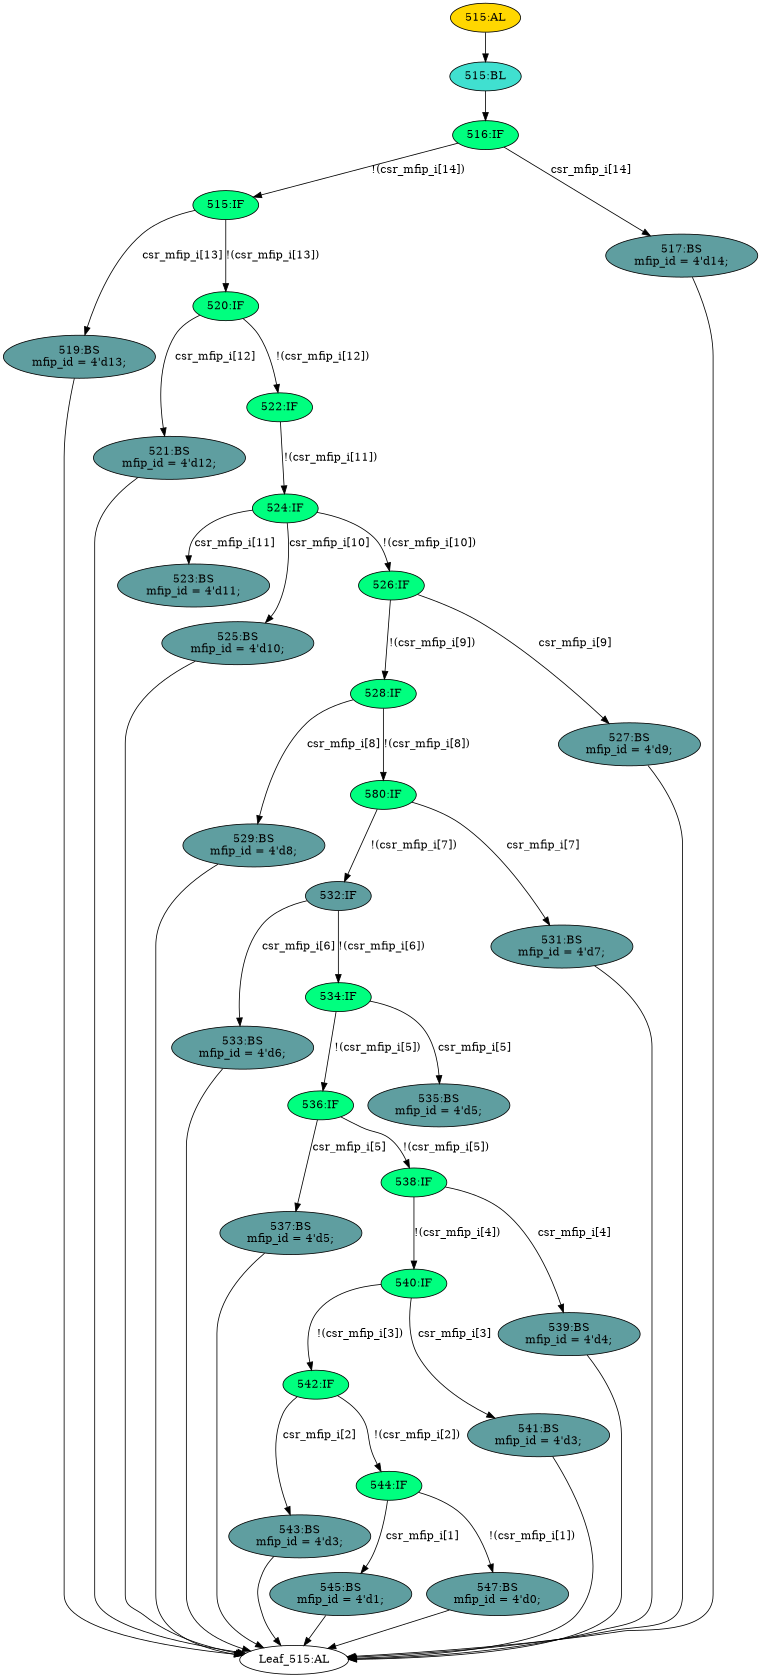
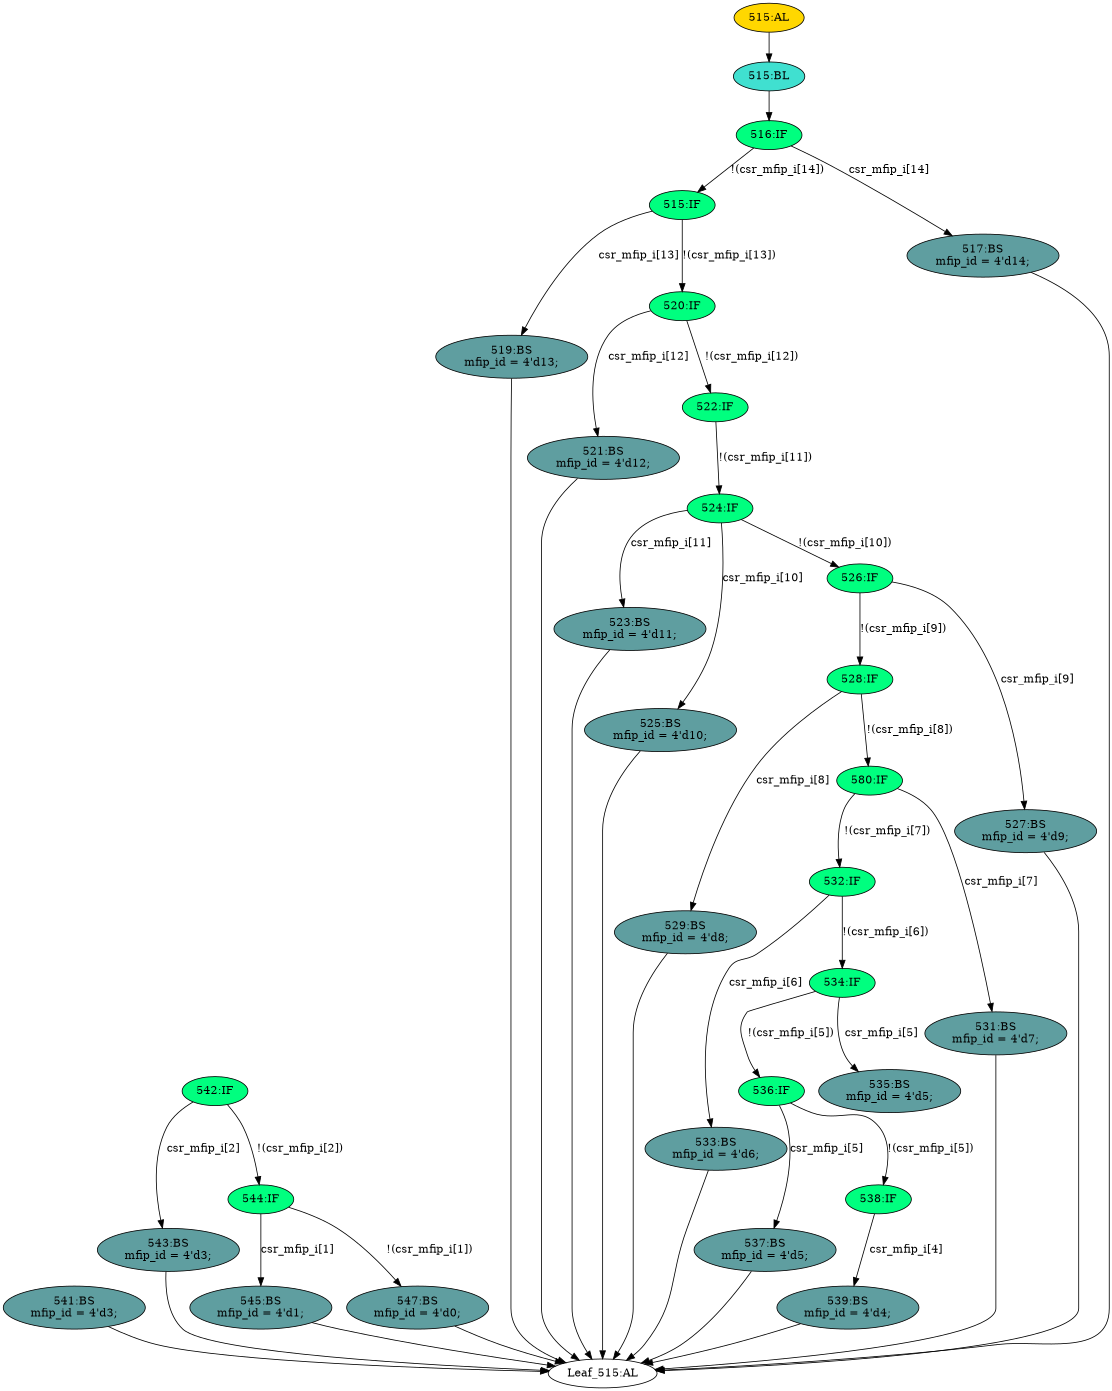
(338, 896) -> (842, 882)
none -> (572, 997)
(414, 1284) -> none
